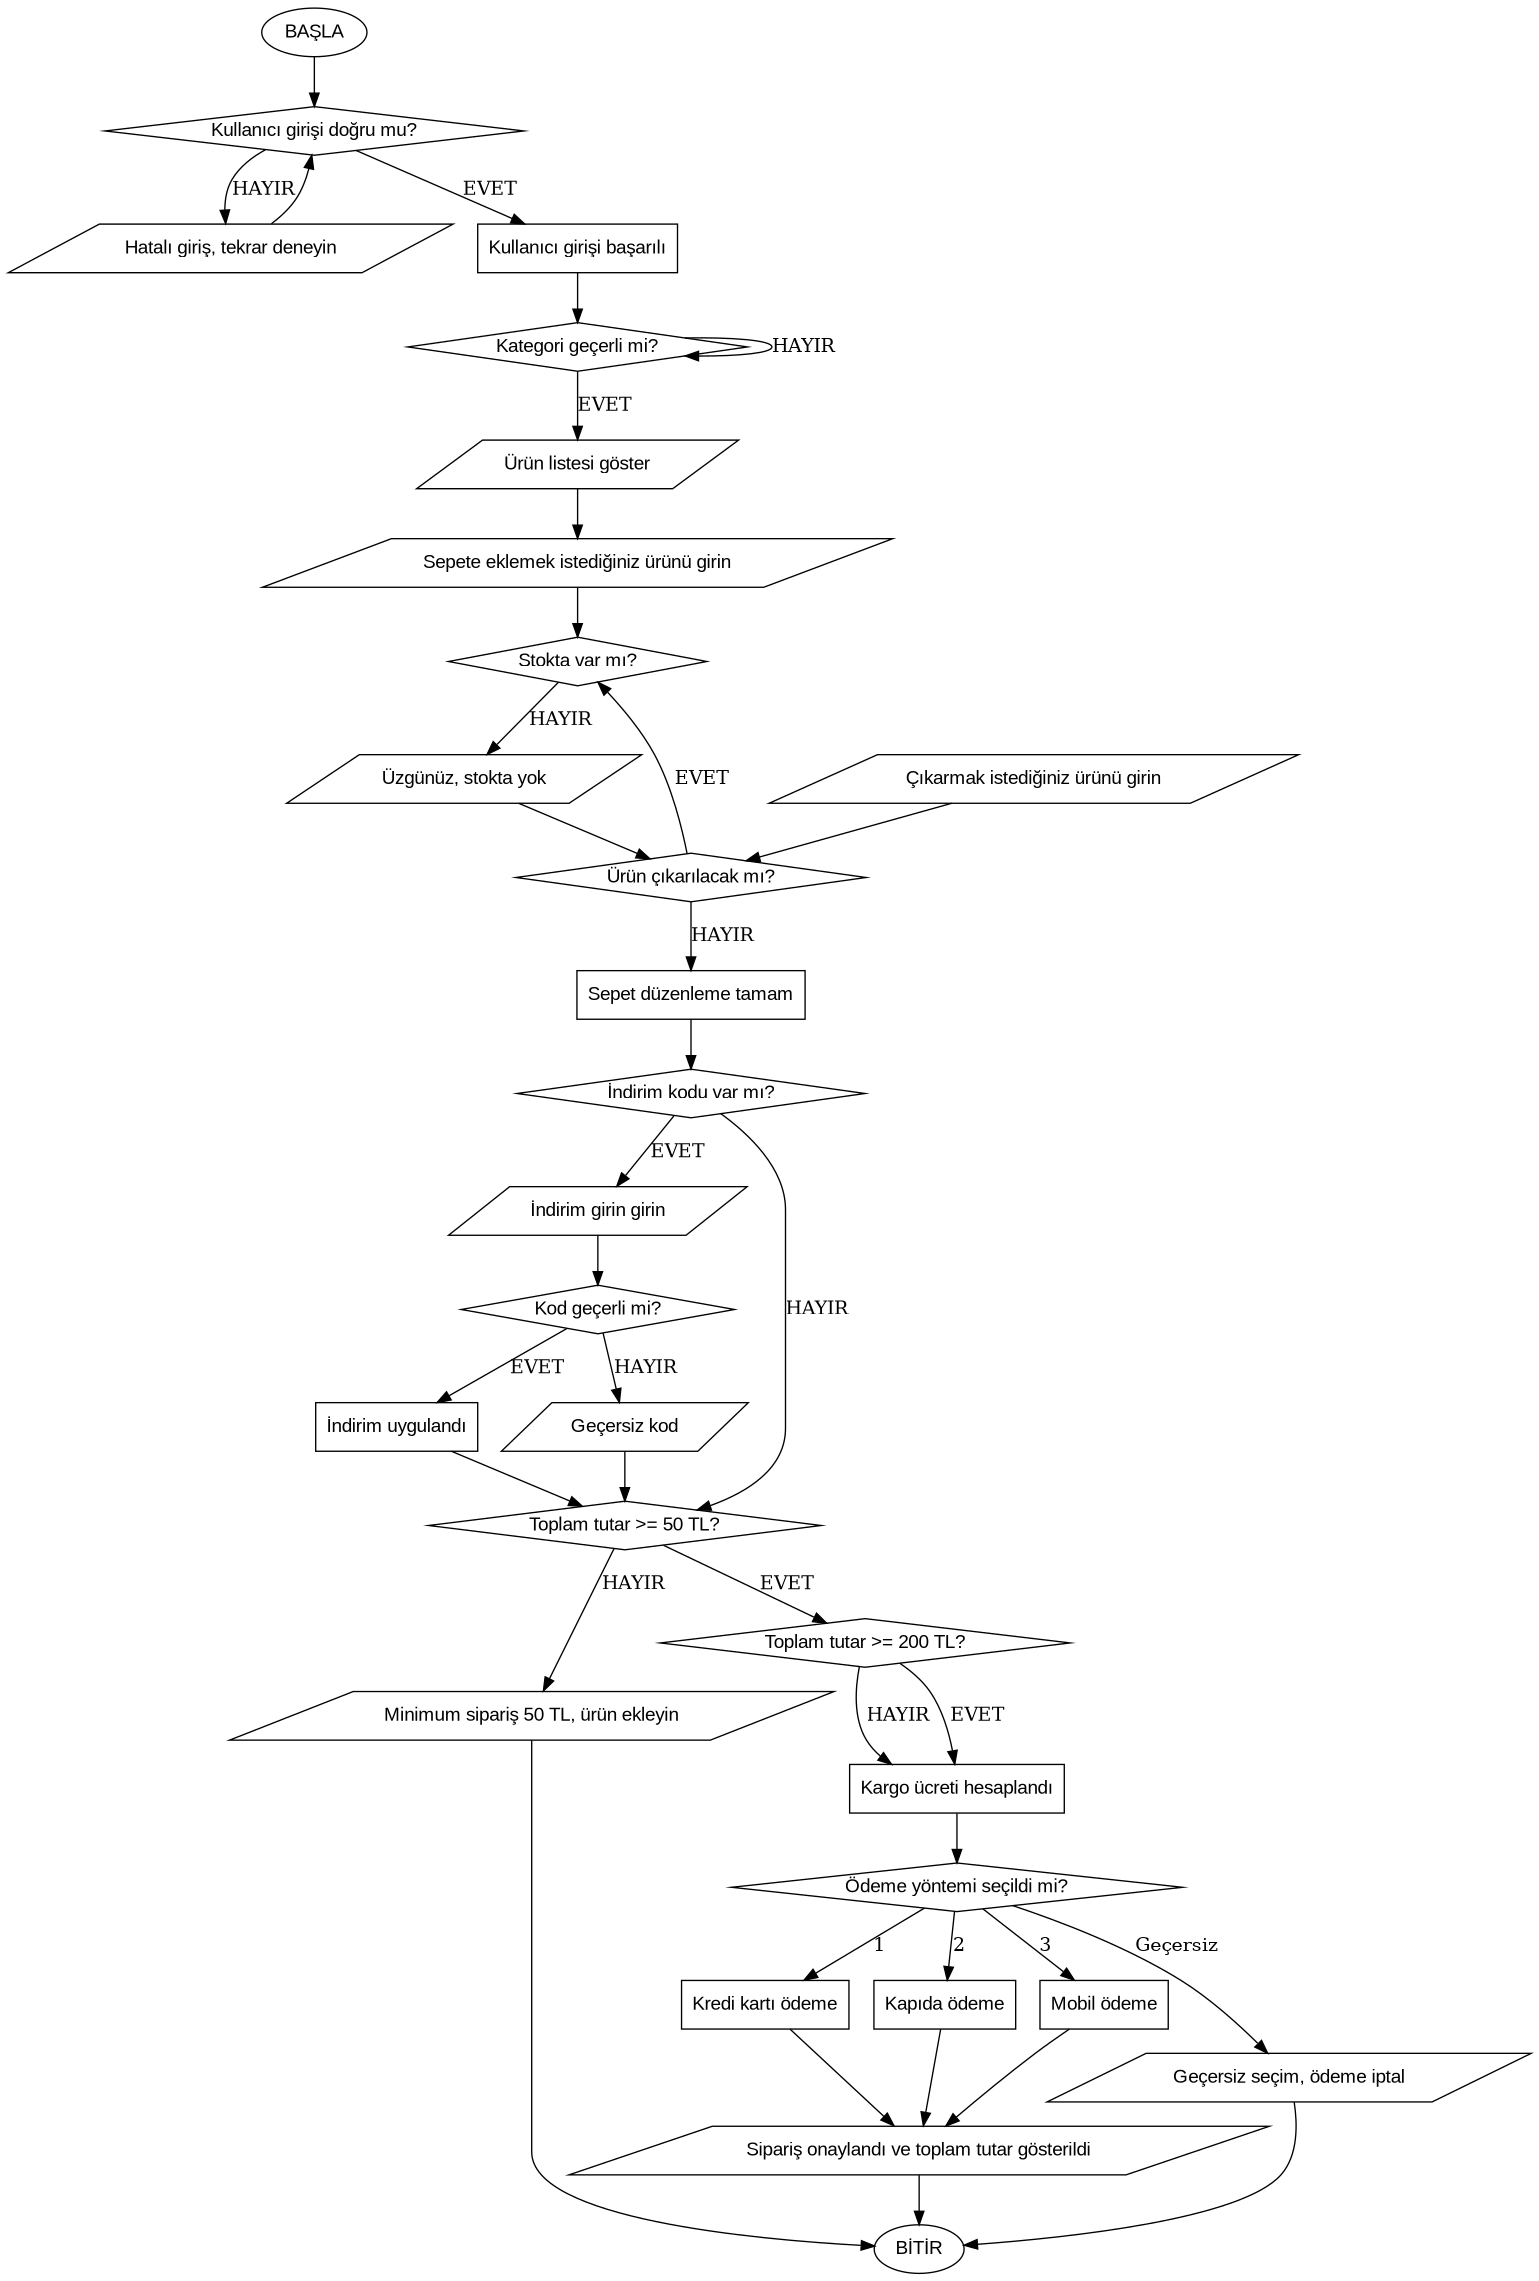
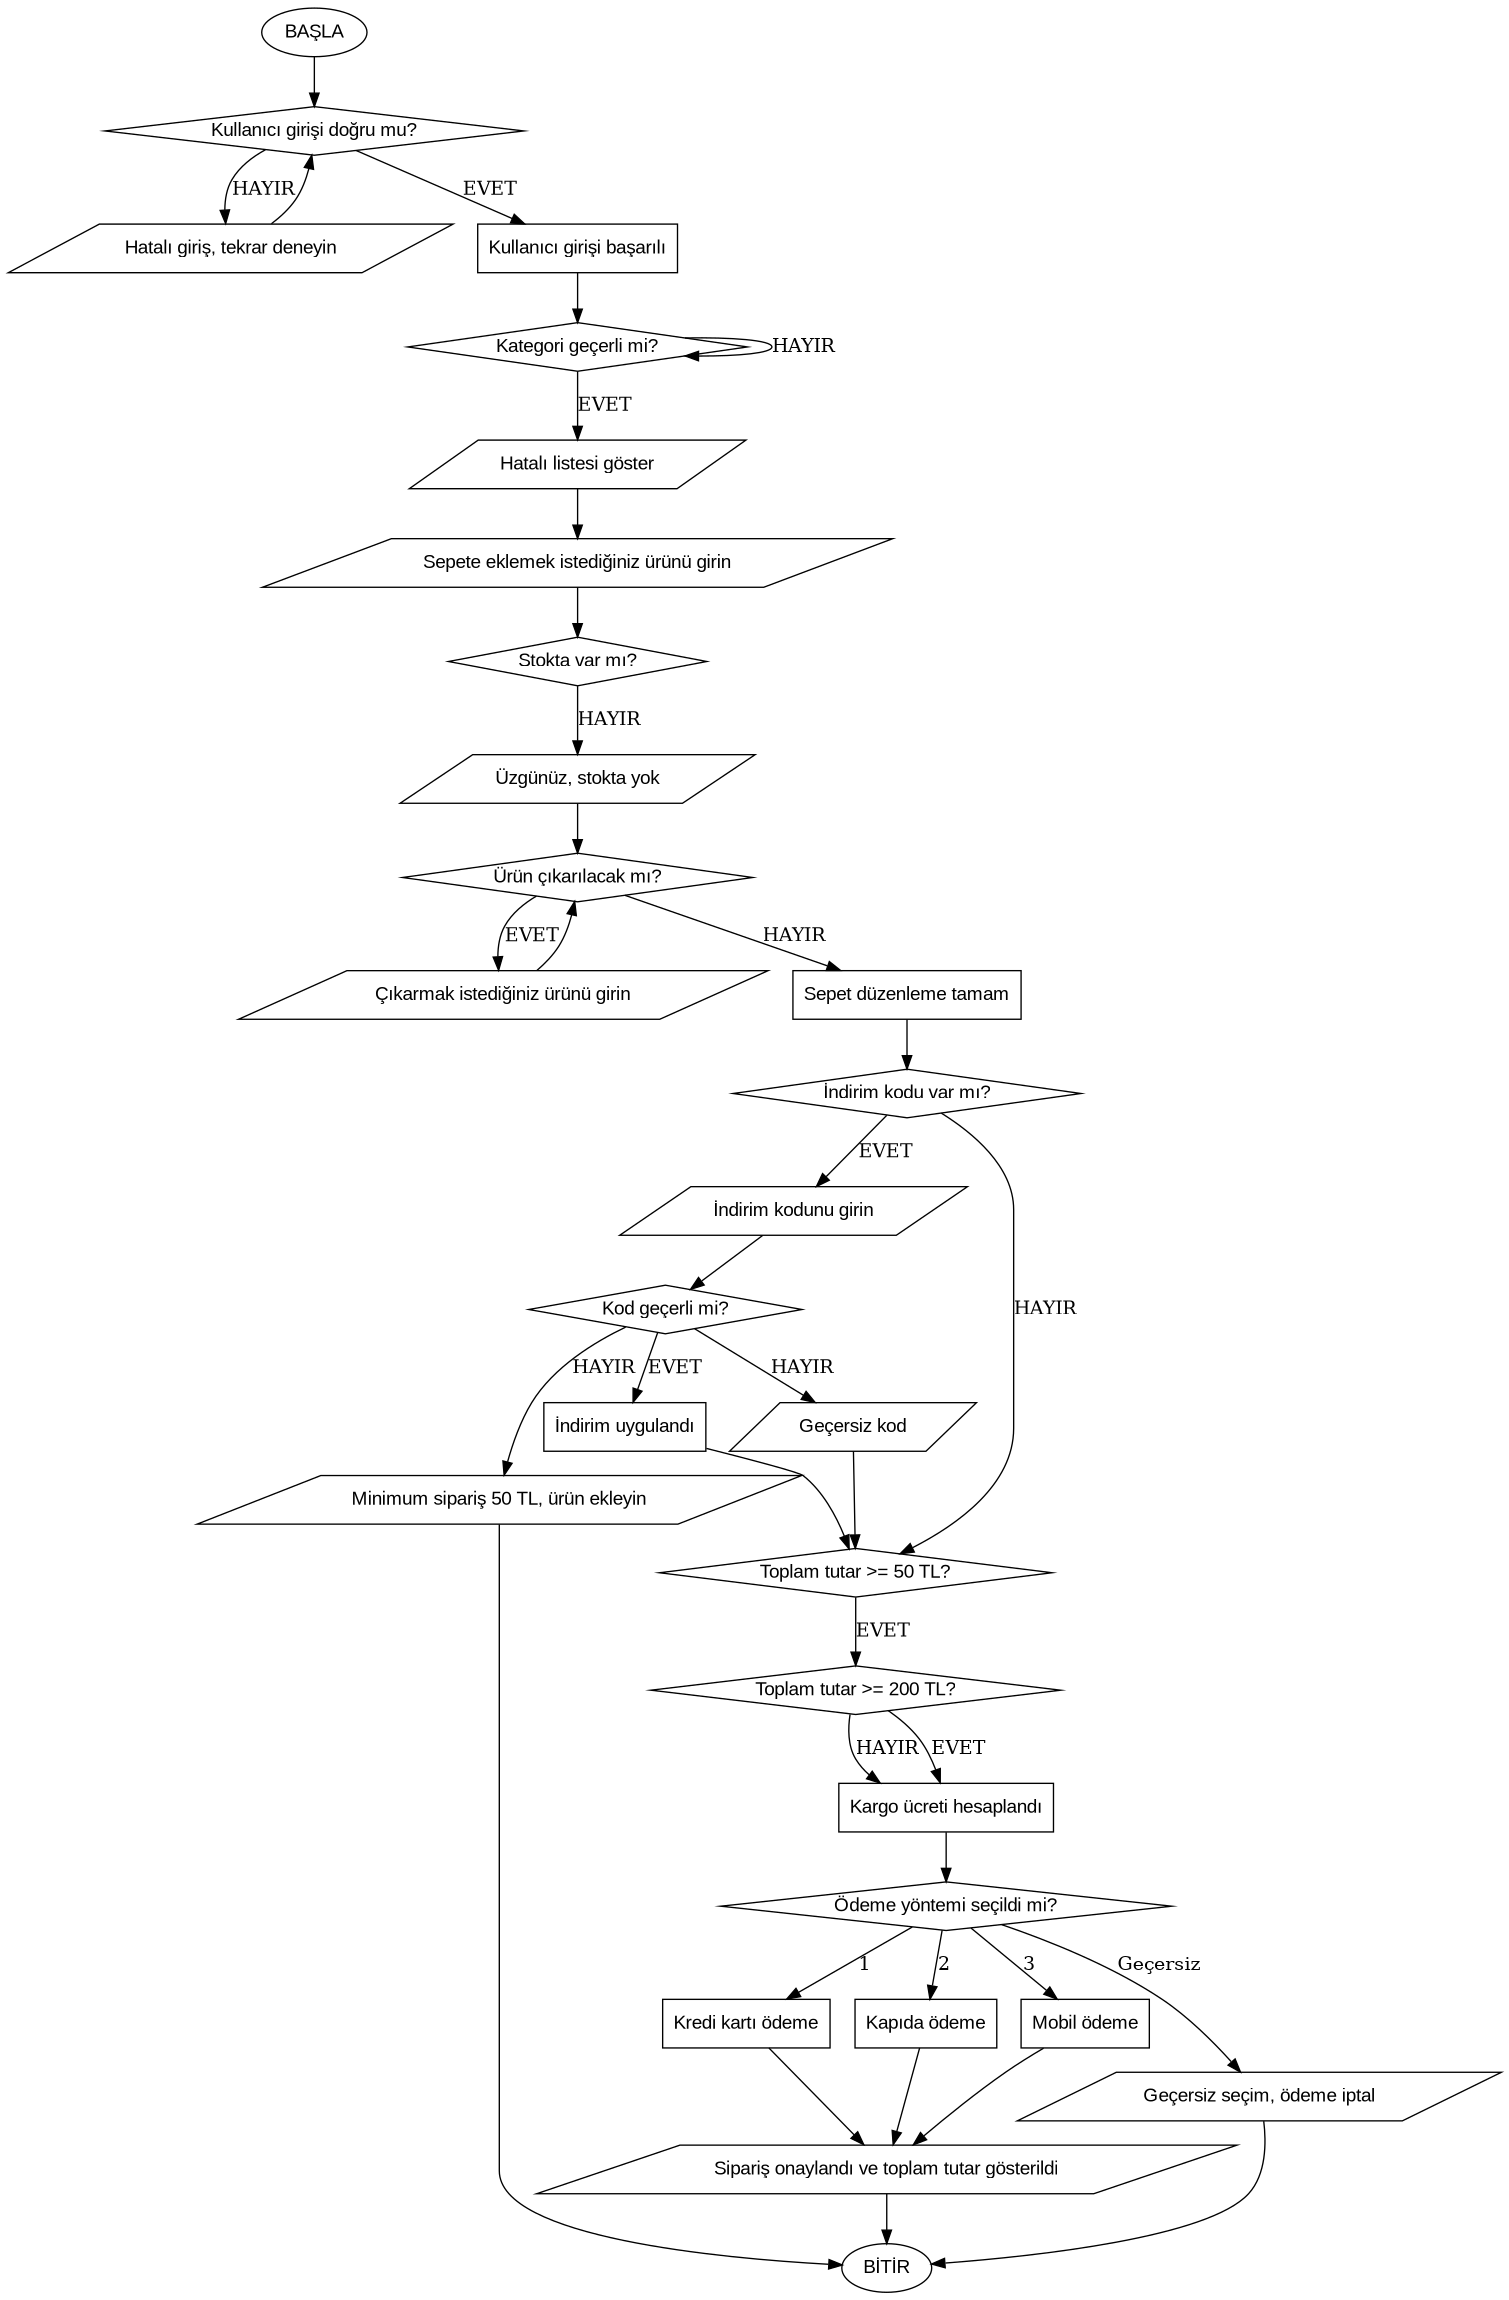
(578, 464) -> (578, 464)
(660, 766) -> (508, 921)
(598, 1211) -> (794, 1211)
(582, 1614) -> (550, 1380)
